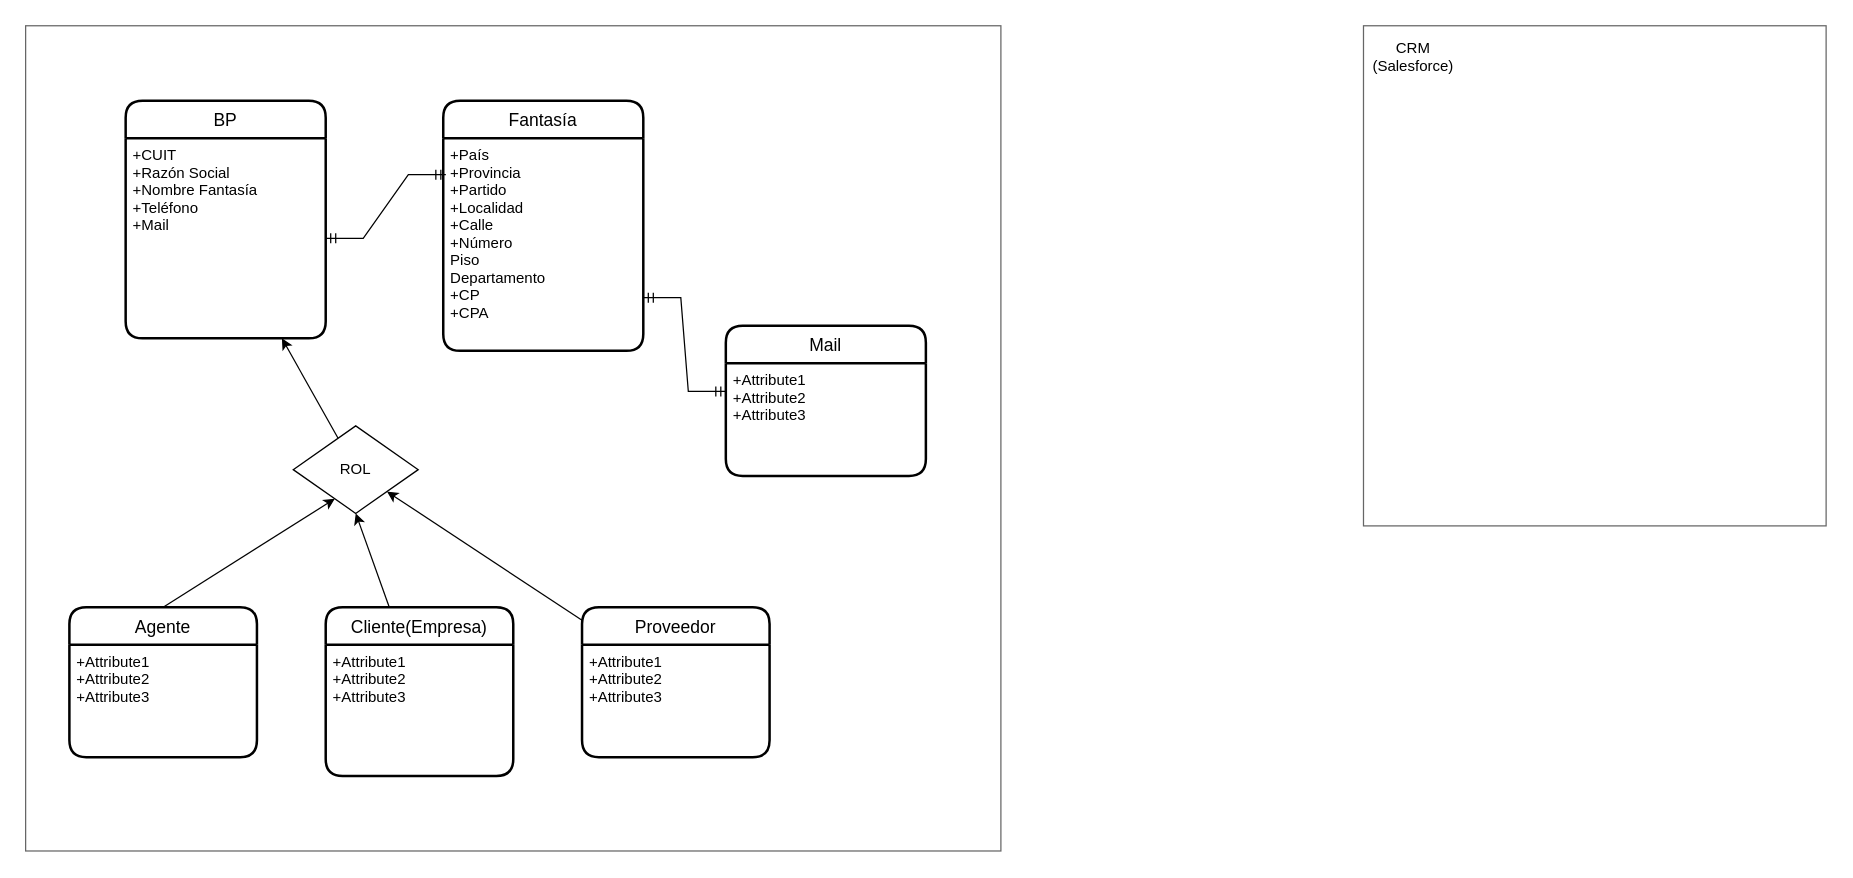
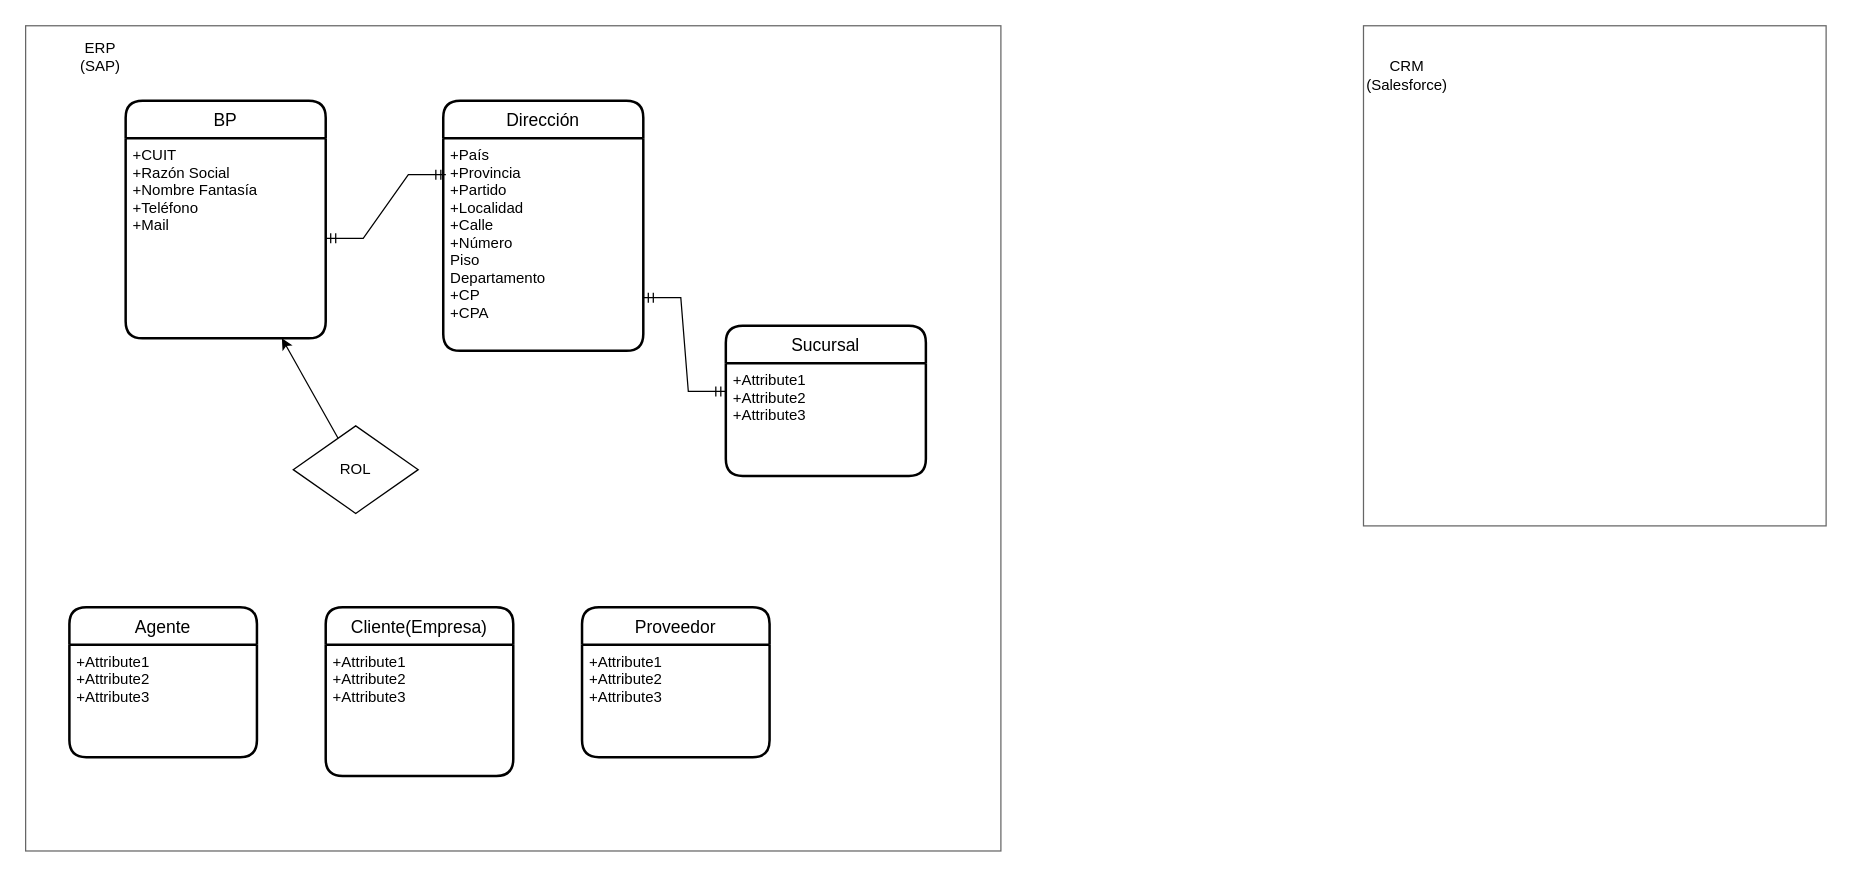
none -> (101, 57)
(1413, 57) -> (1407, 76)
(543, 120) -> (543, 120)
(825, 345) -> (825, 345)
(249, 553) -> none
(487, 558) -> none
(373, 562) -> none
